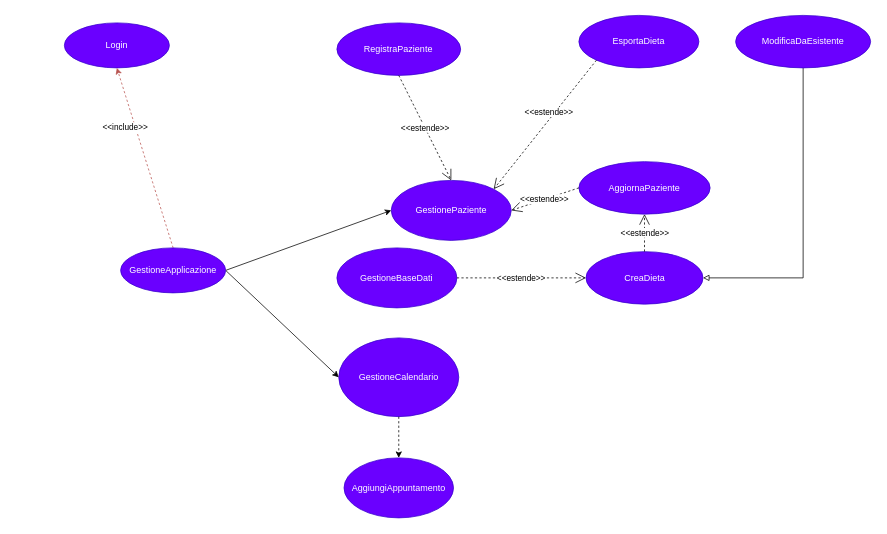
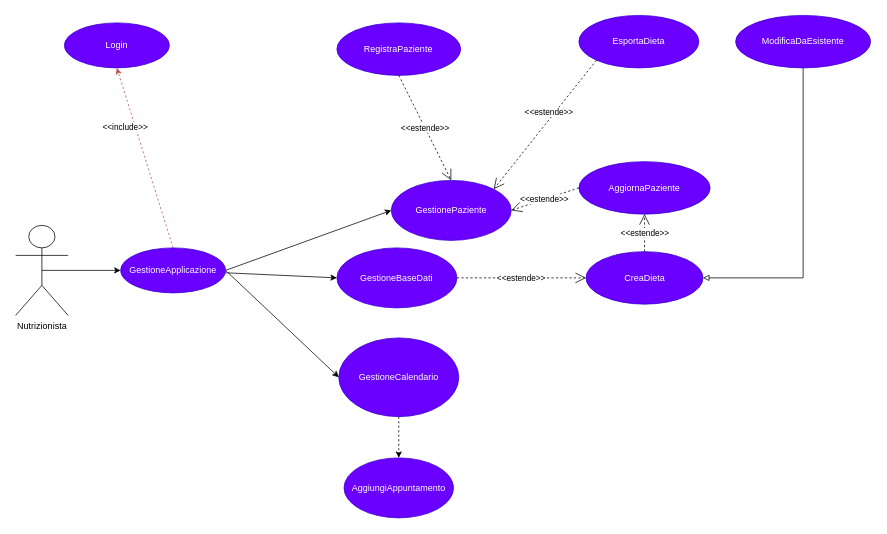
none -> (42, 270)
none -> (79, 270)
none -> (278, 275)
